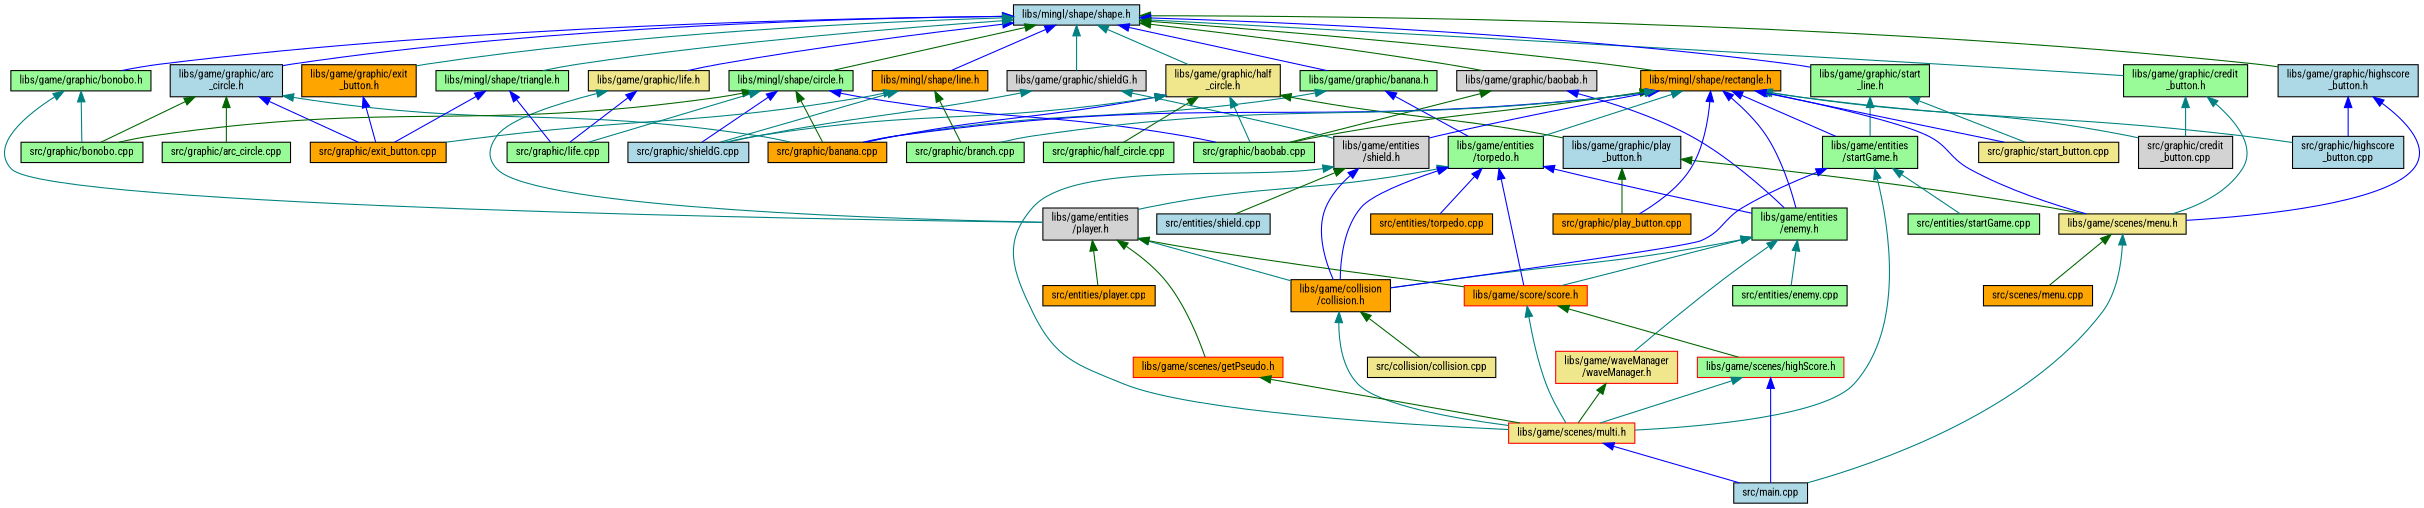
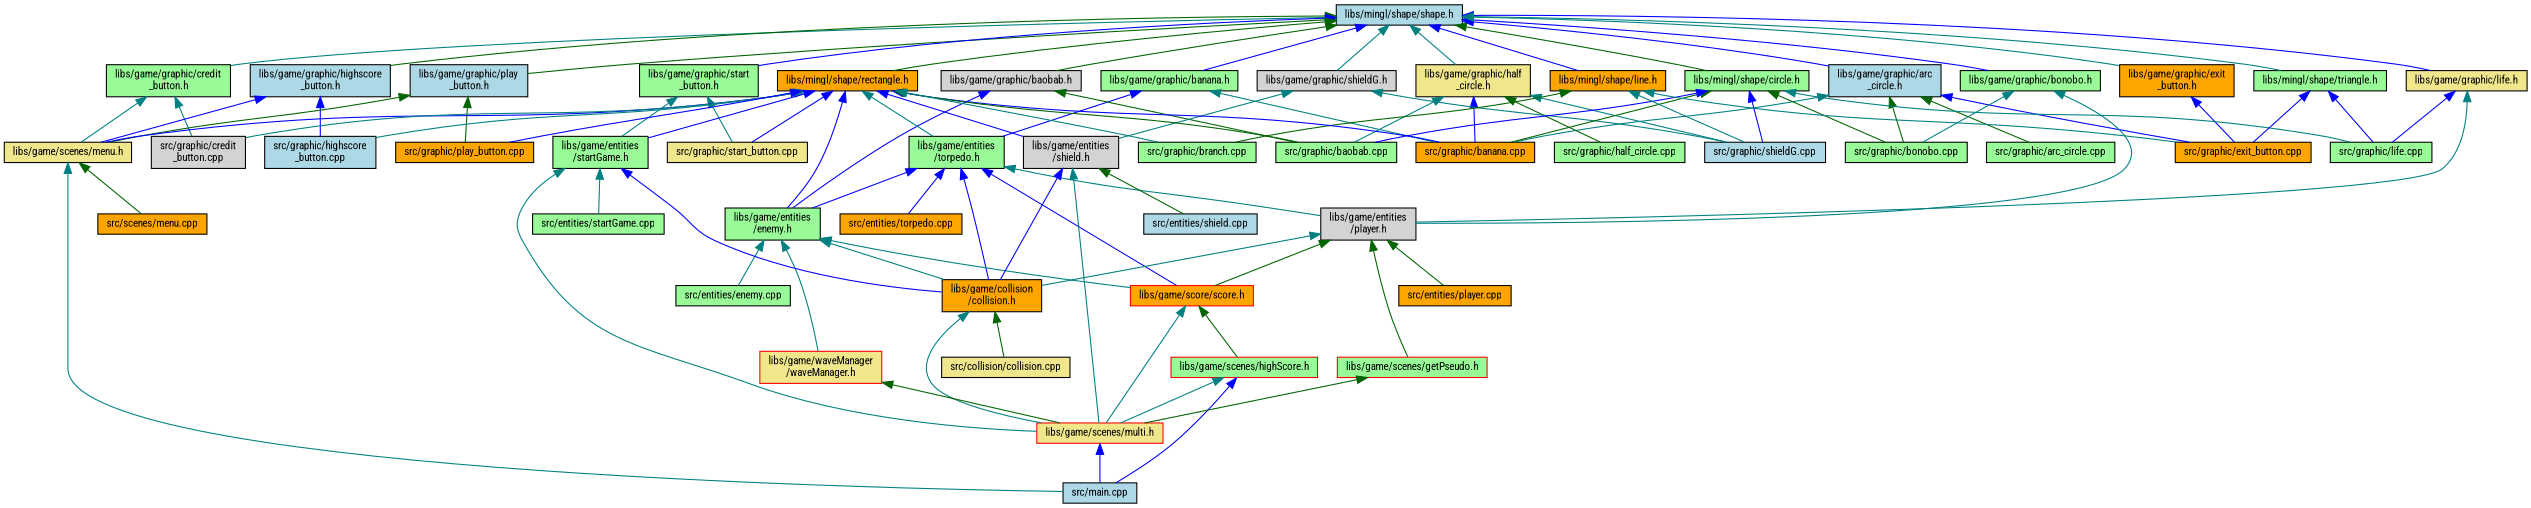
(1870, 81) -> (699, 81)
(1468, 122) -> (807, 51)
(1208, 367) -> (1412, 367)
